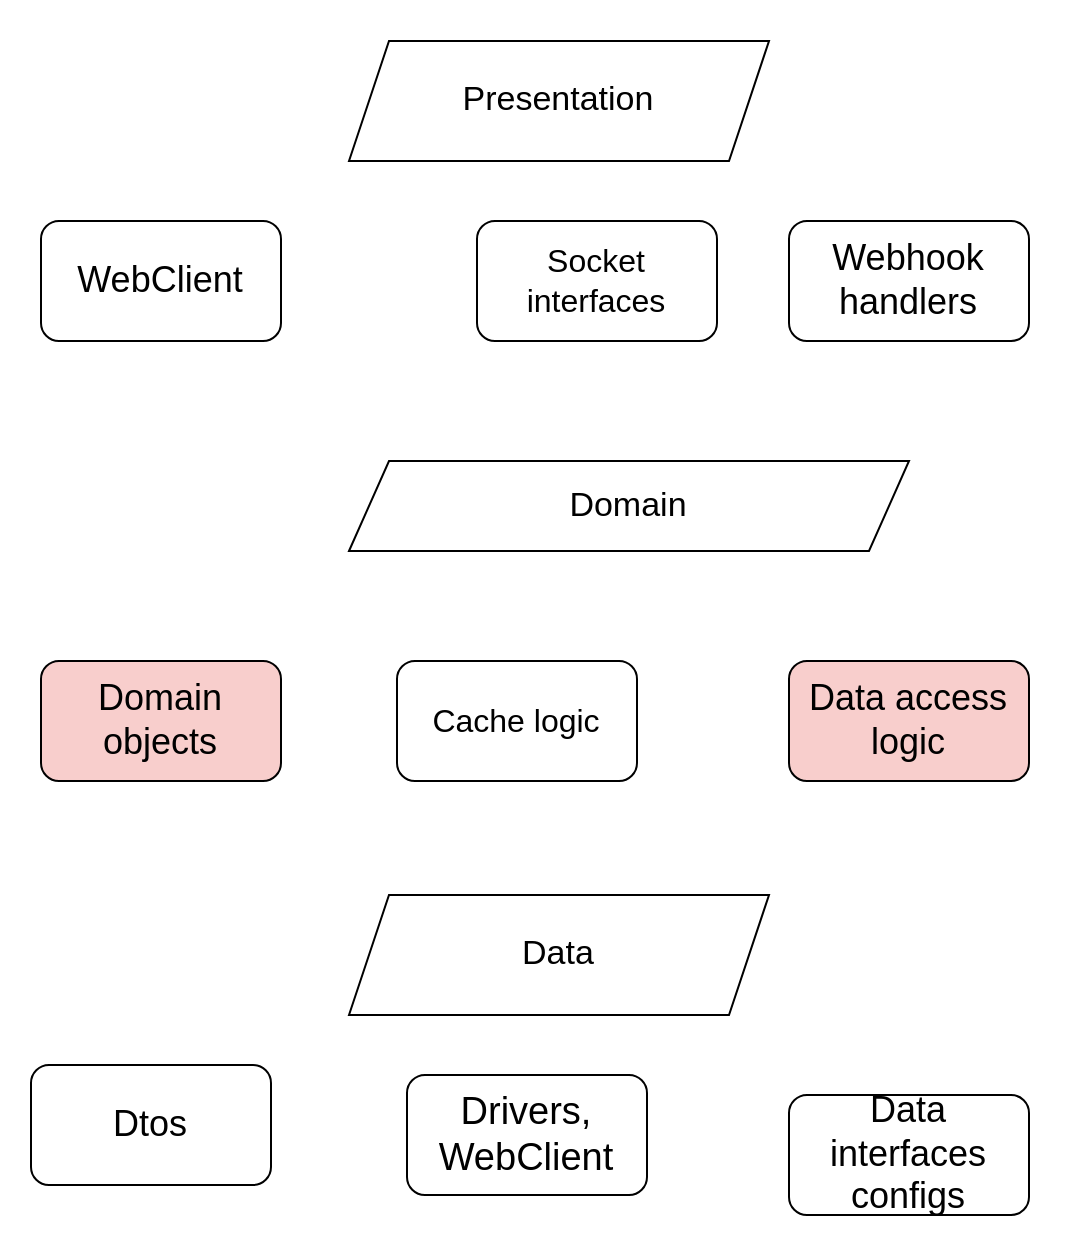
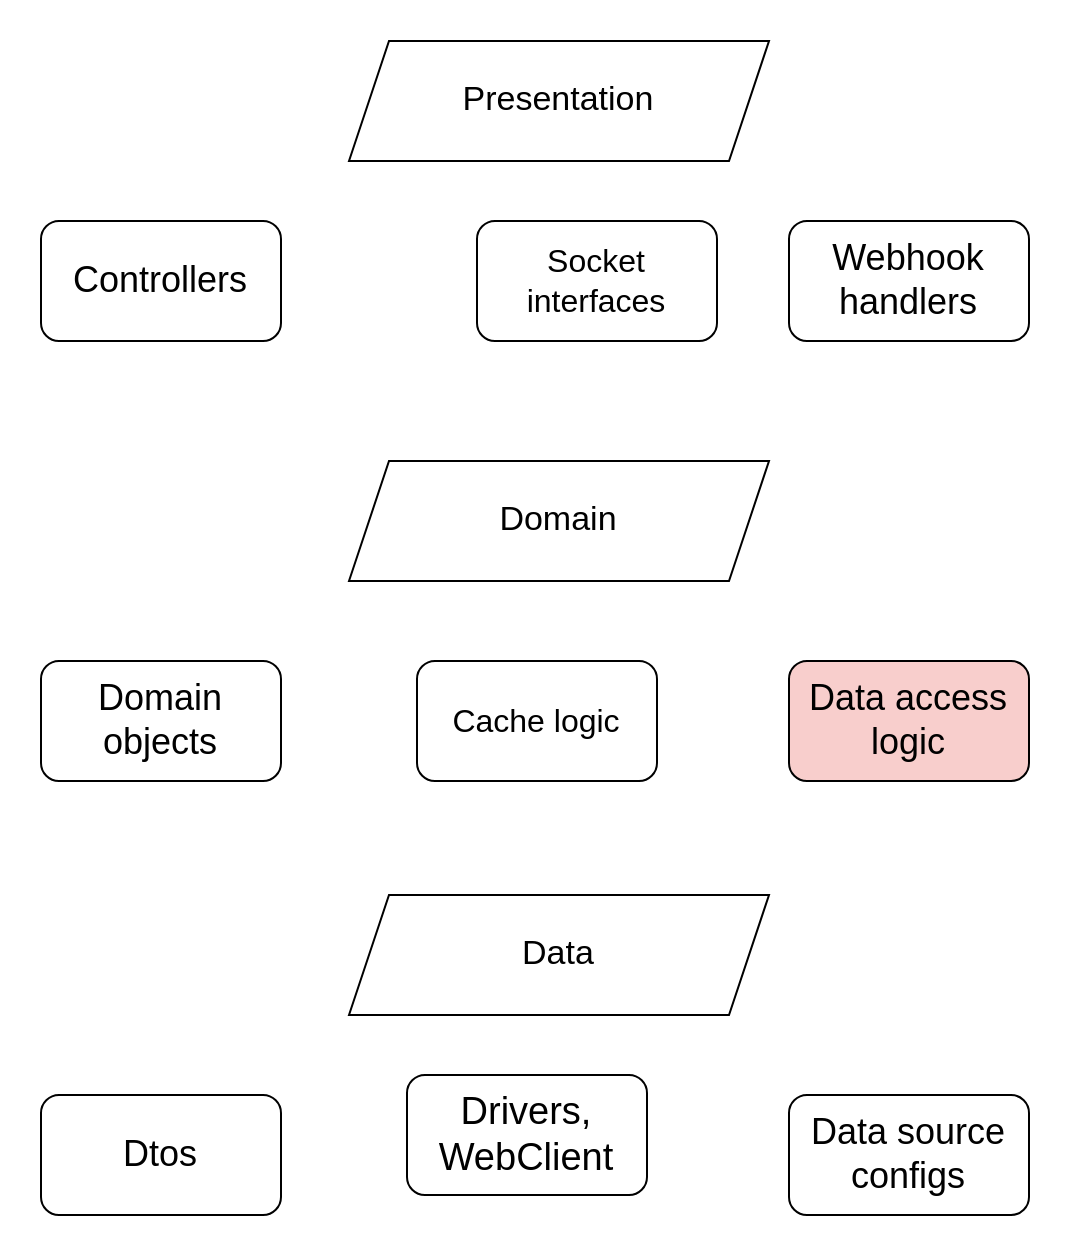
(161, 281) -> (161, 281)
(629, 506) -> (559, 521)
(161, 721) -> (161, 721)
(517, 721) -> (537, 721)
(151, 1125) -> (161, 1155)
(909, 1155) -> (909, 1155)
